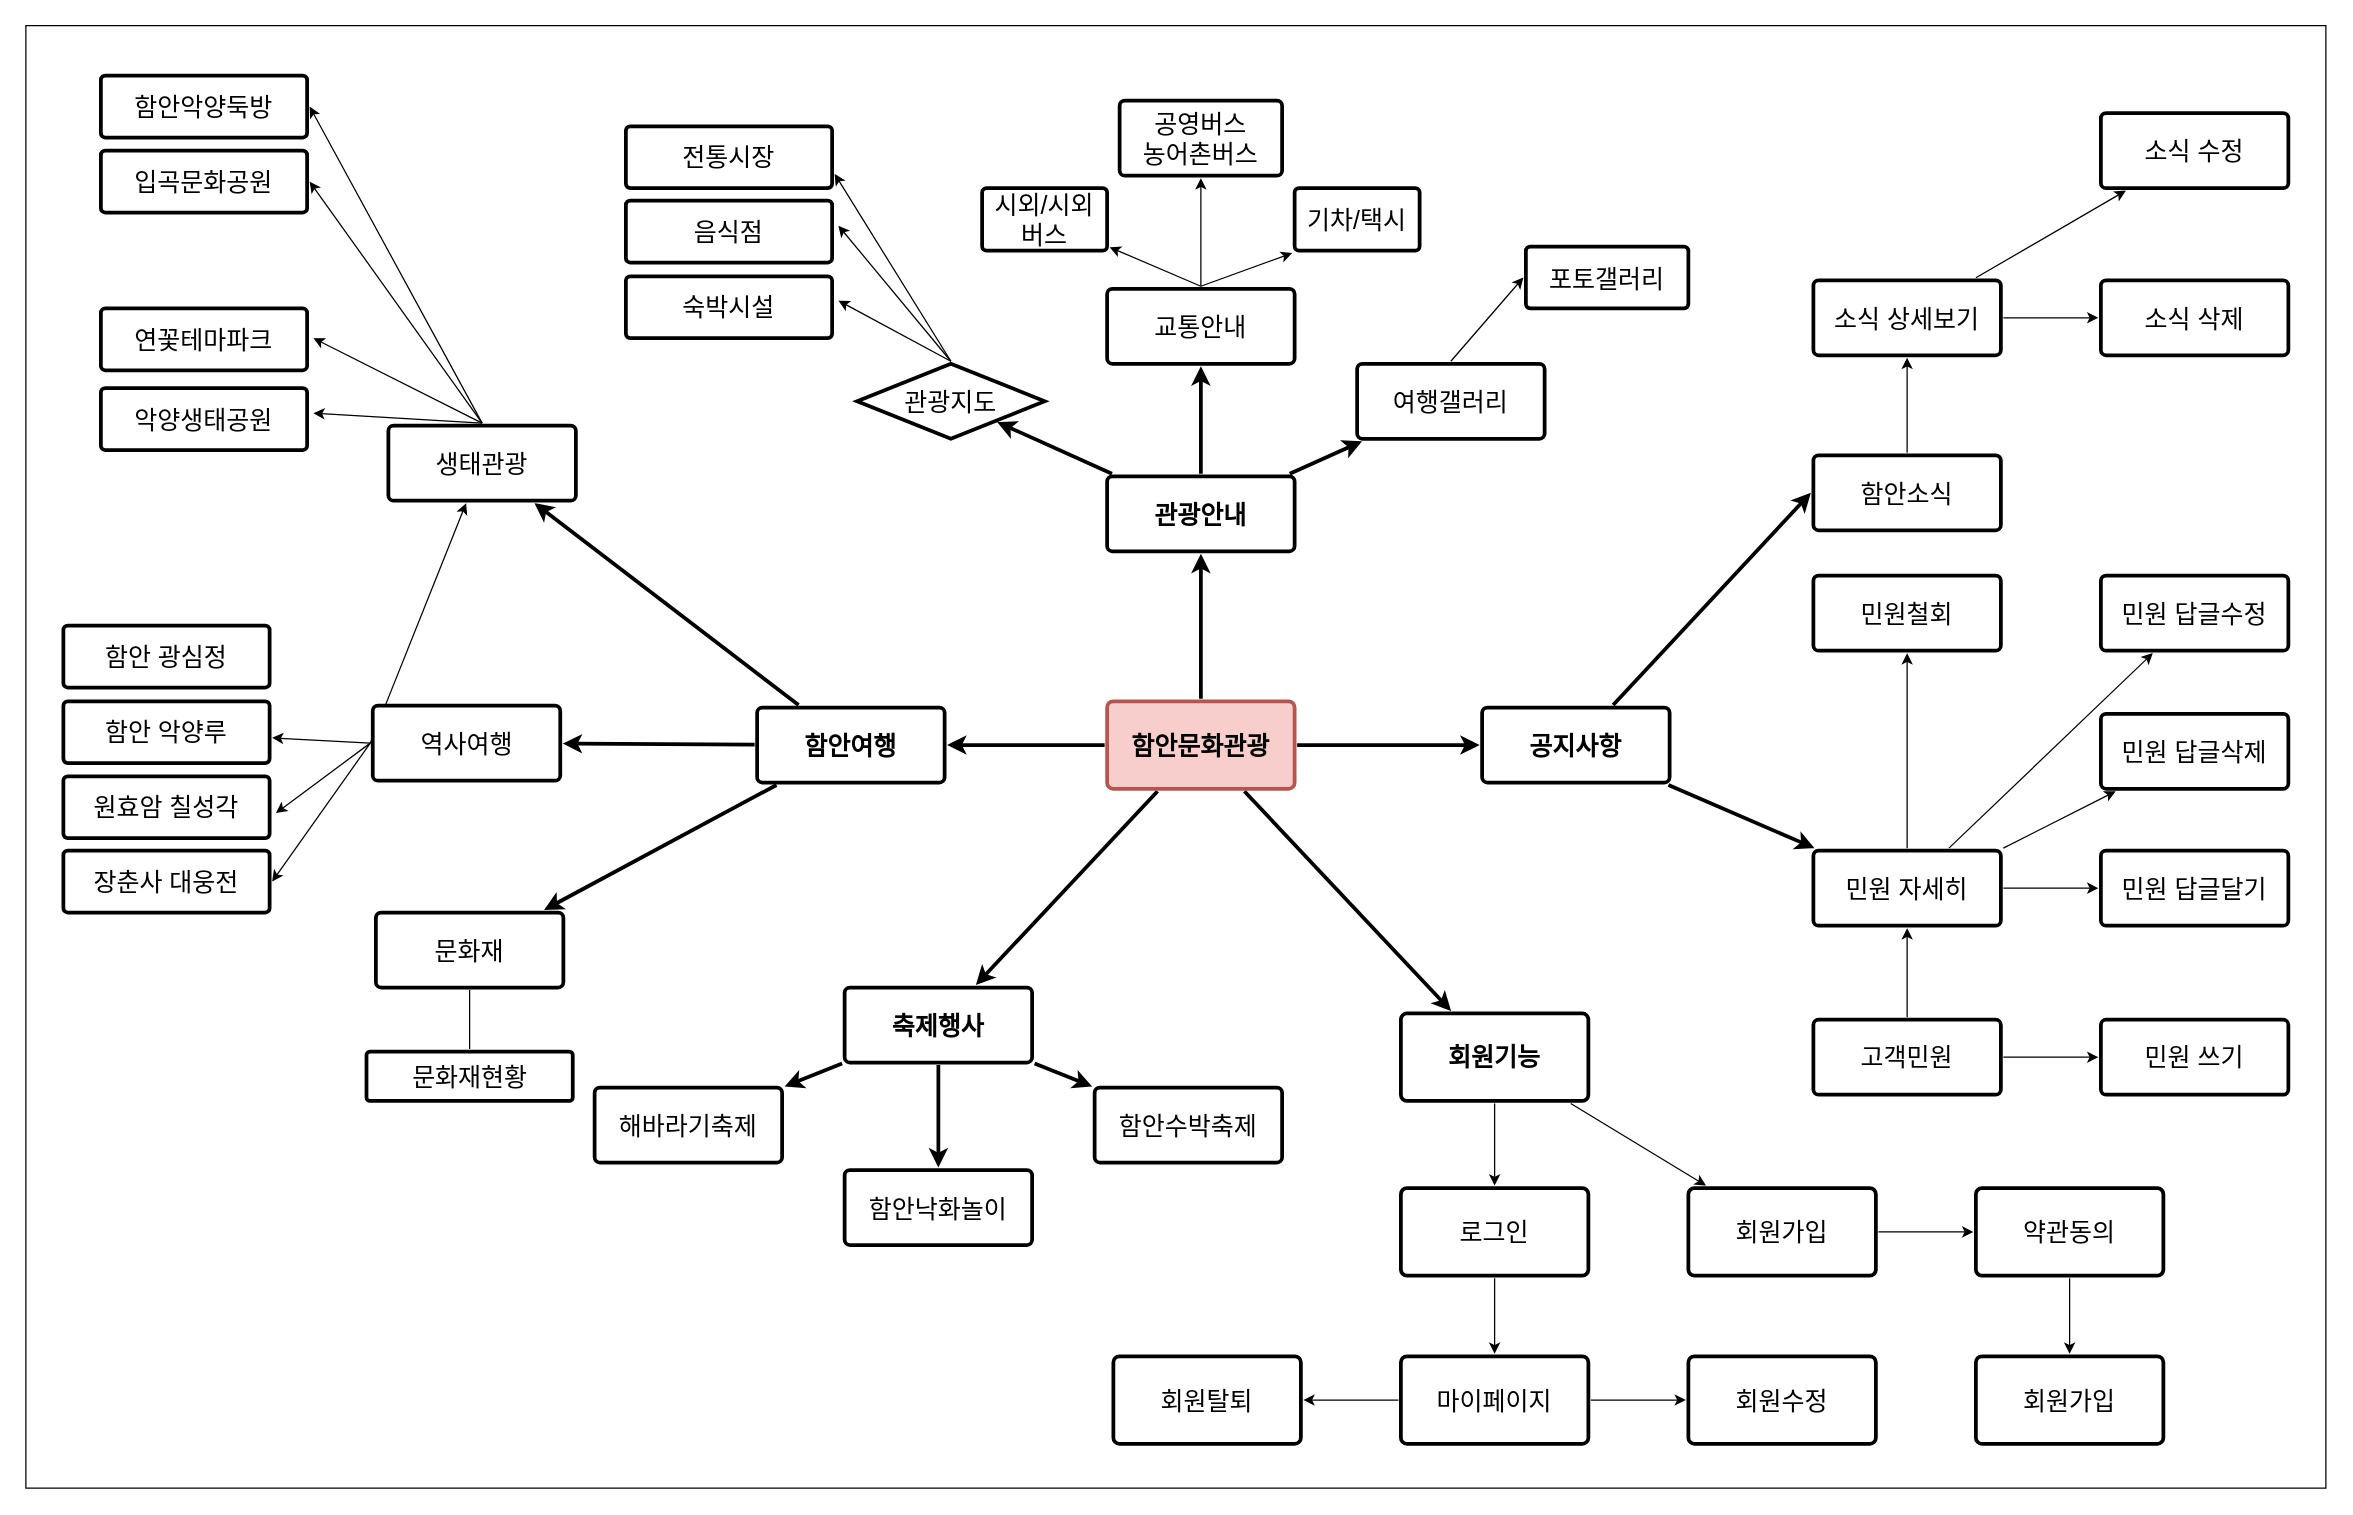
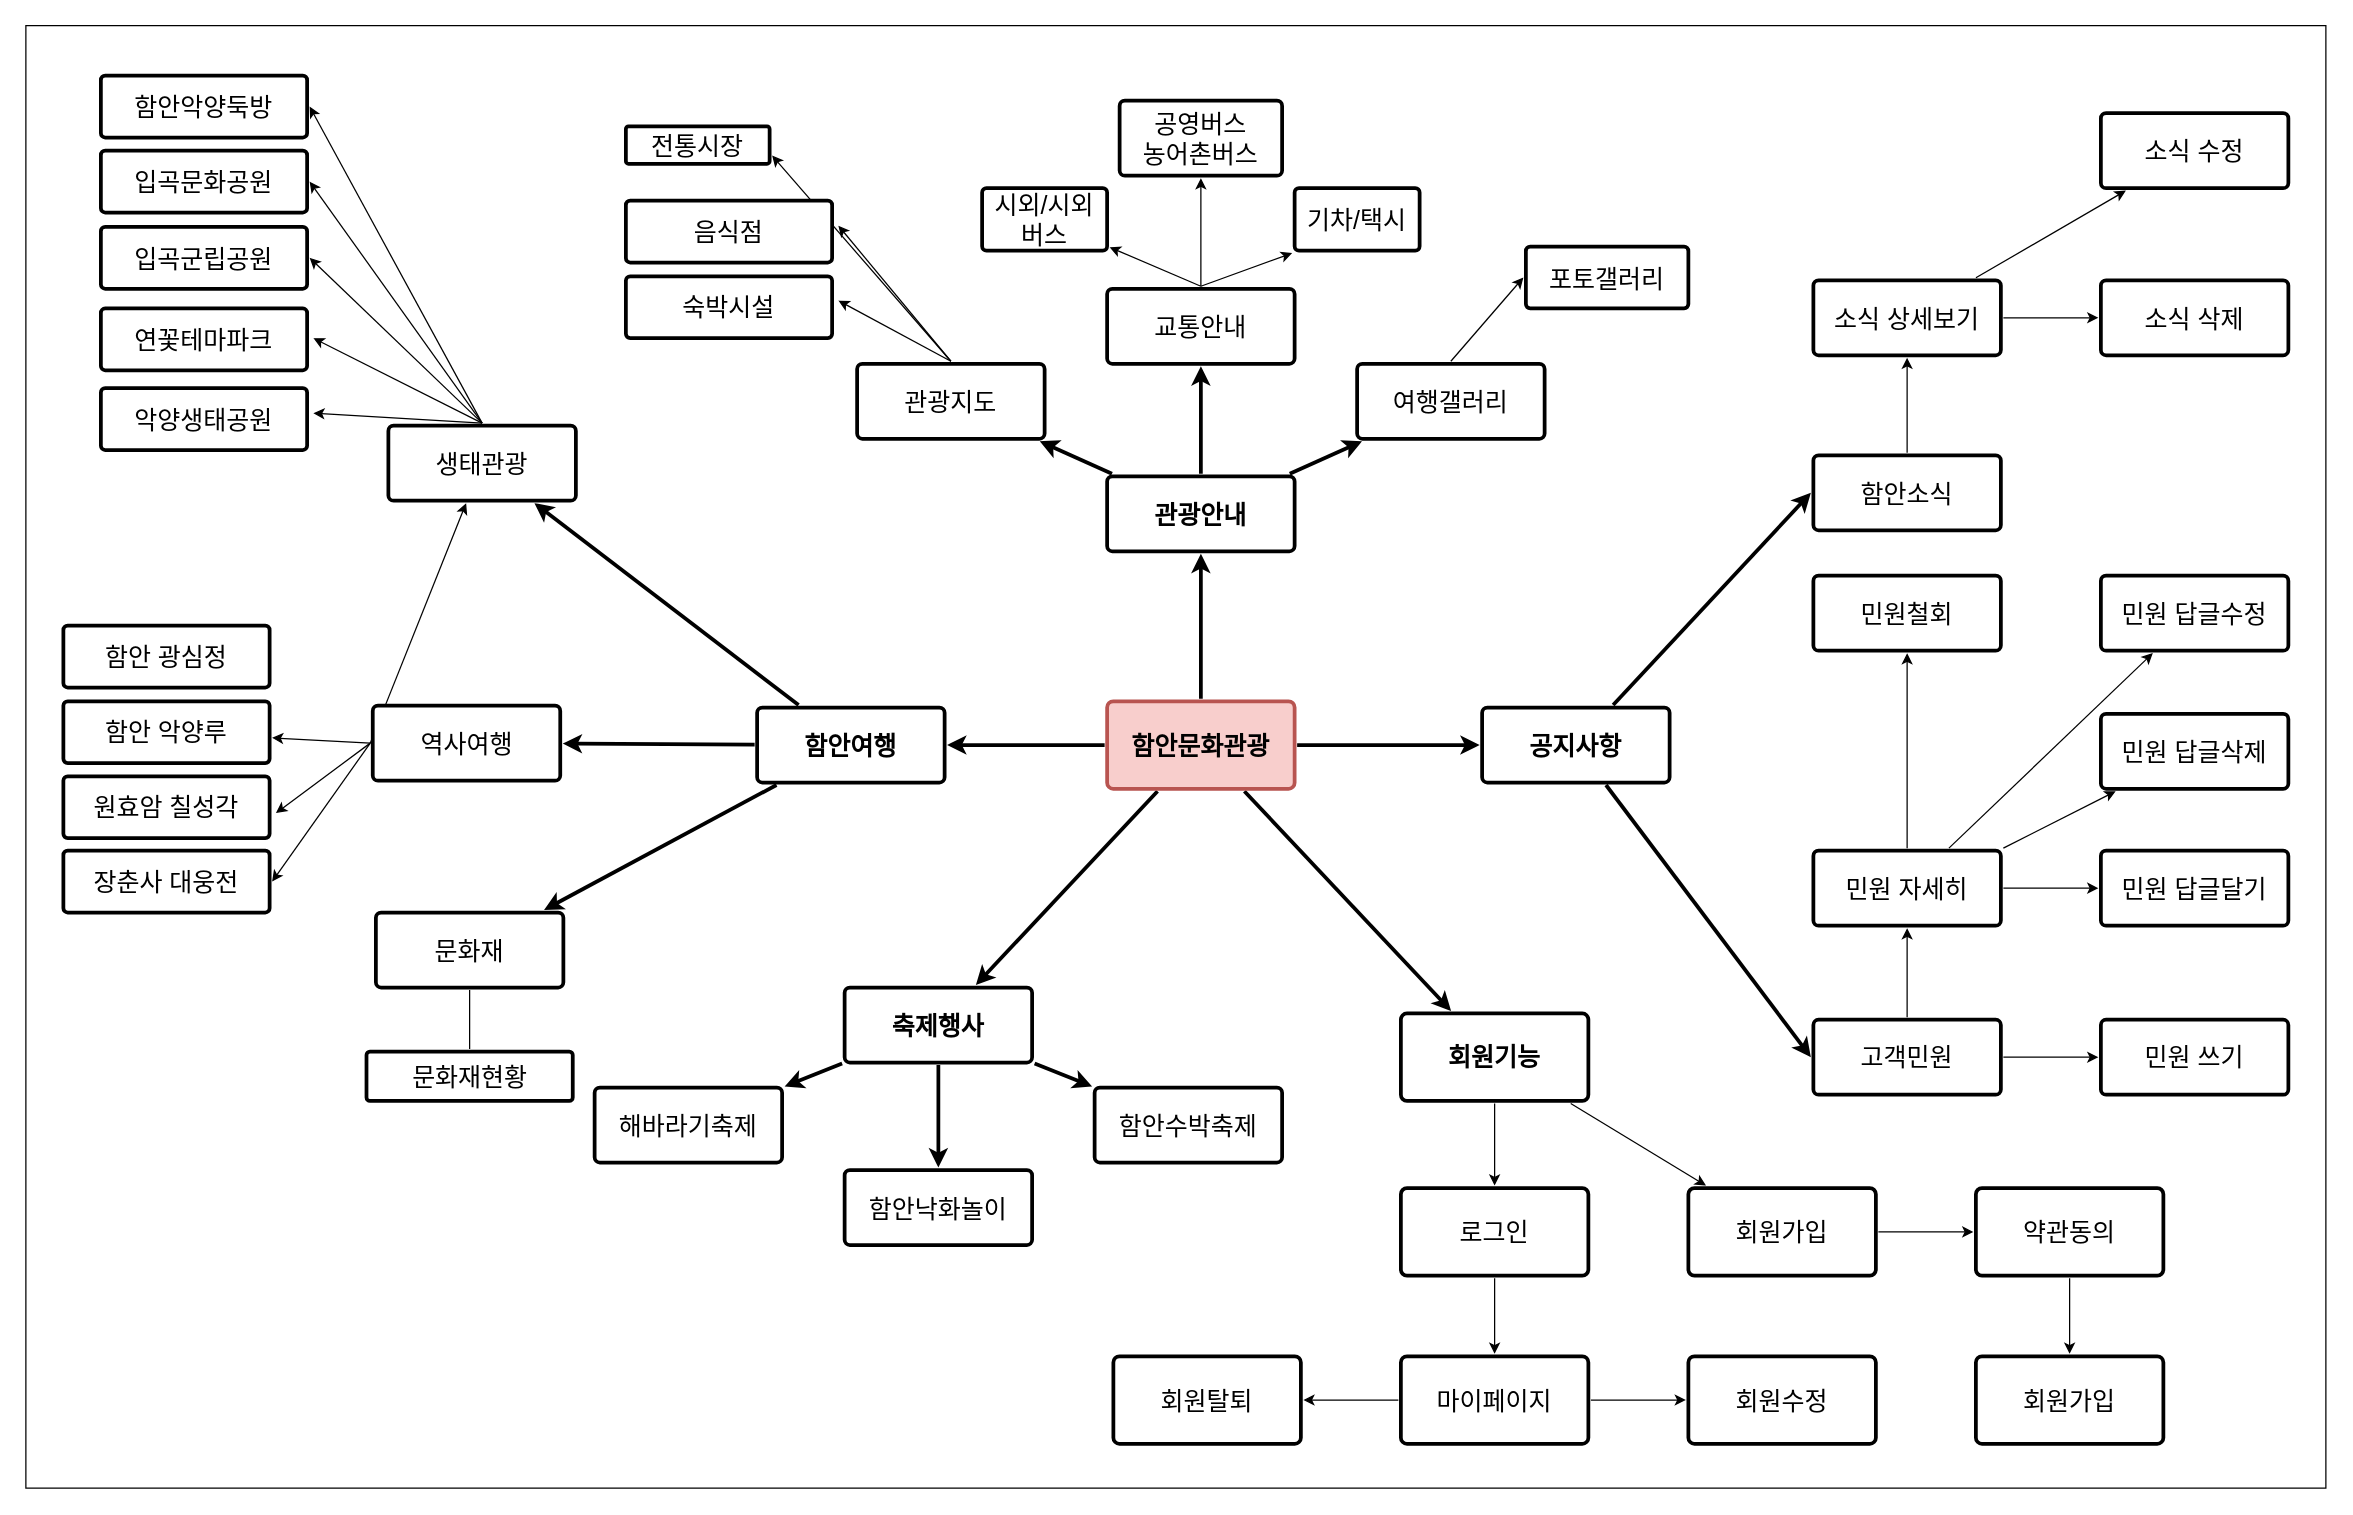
(729, 157) -> (698, 145)
none -> (204, 258)
none -> (392, 337)
(951, 401) -> (951, 401)
(1735, 814) -> (1704, 916)
